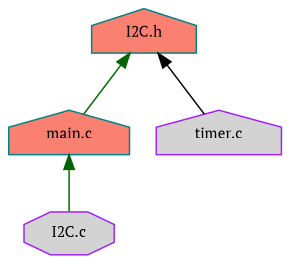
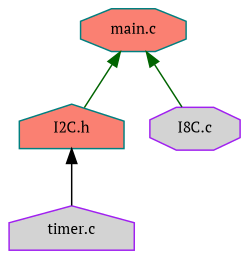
(102, 90) -> (98, 86)
(69, 135) -> (133, 30)
(69, 233) -> (195, 129)
